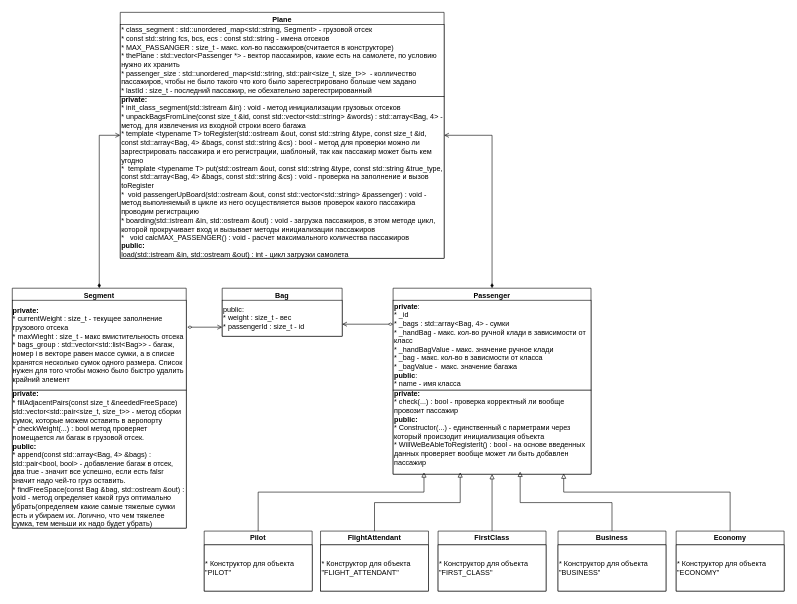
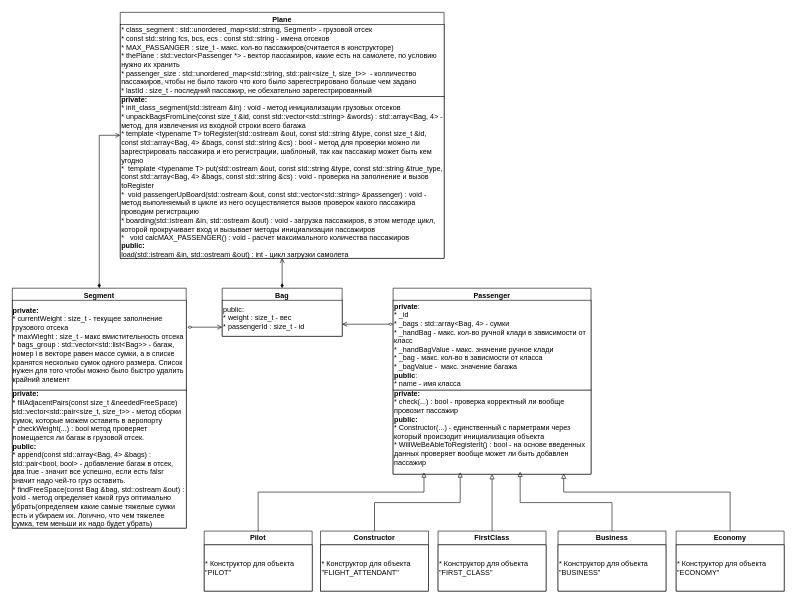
(492, 135) -> none
none -> (282, 262)
(375, 539) -> (375, 539)
